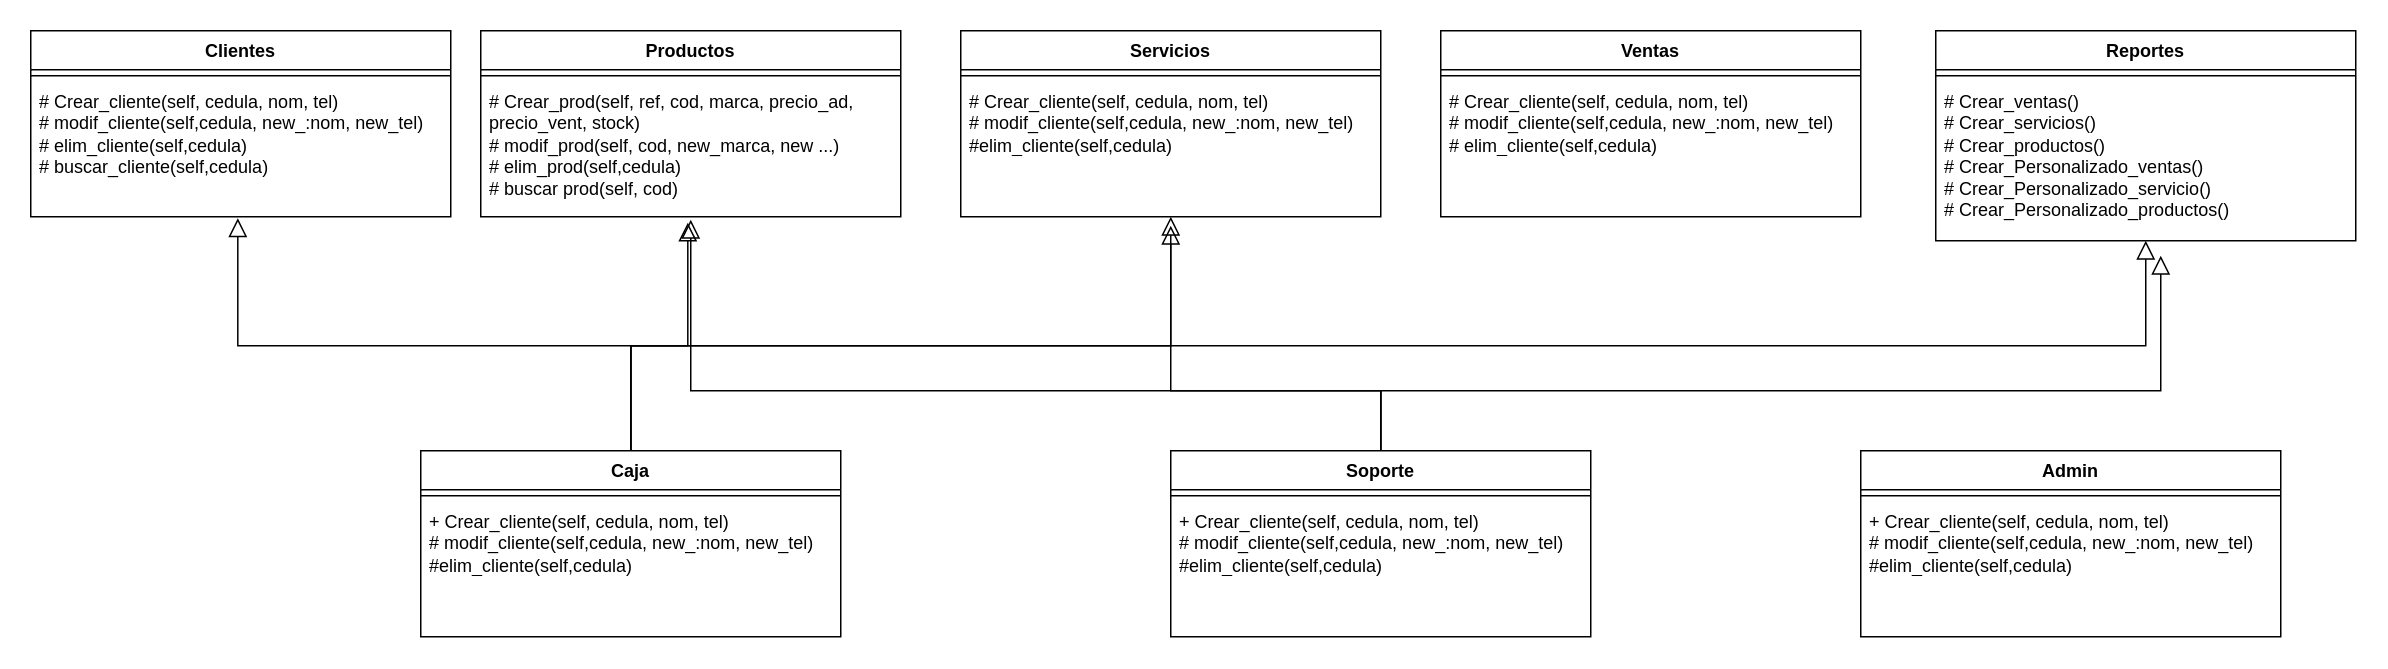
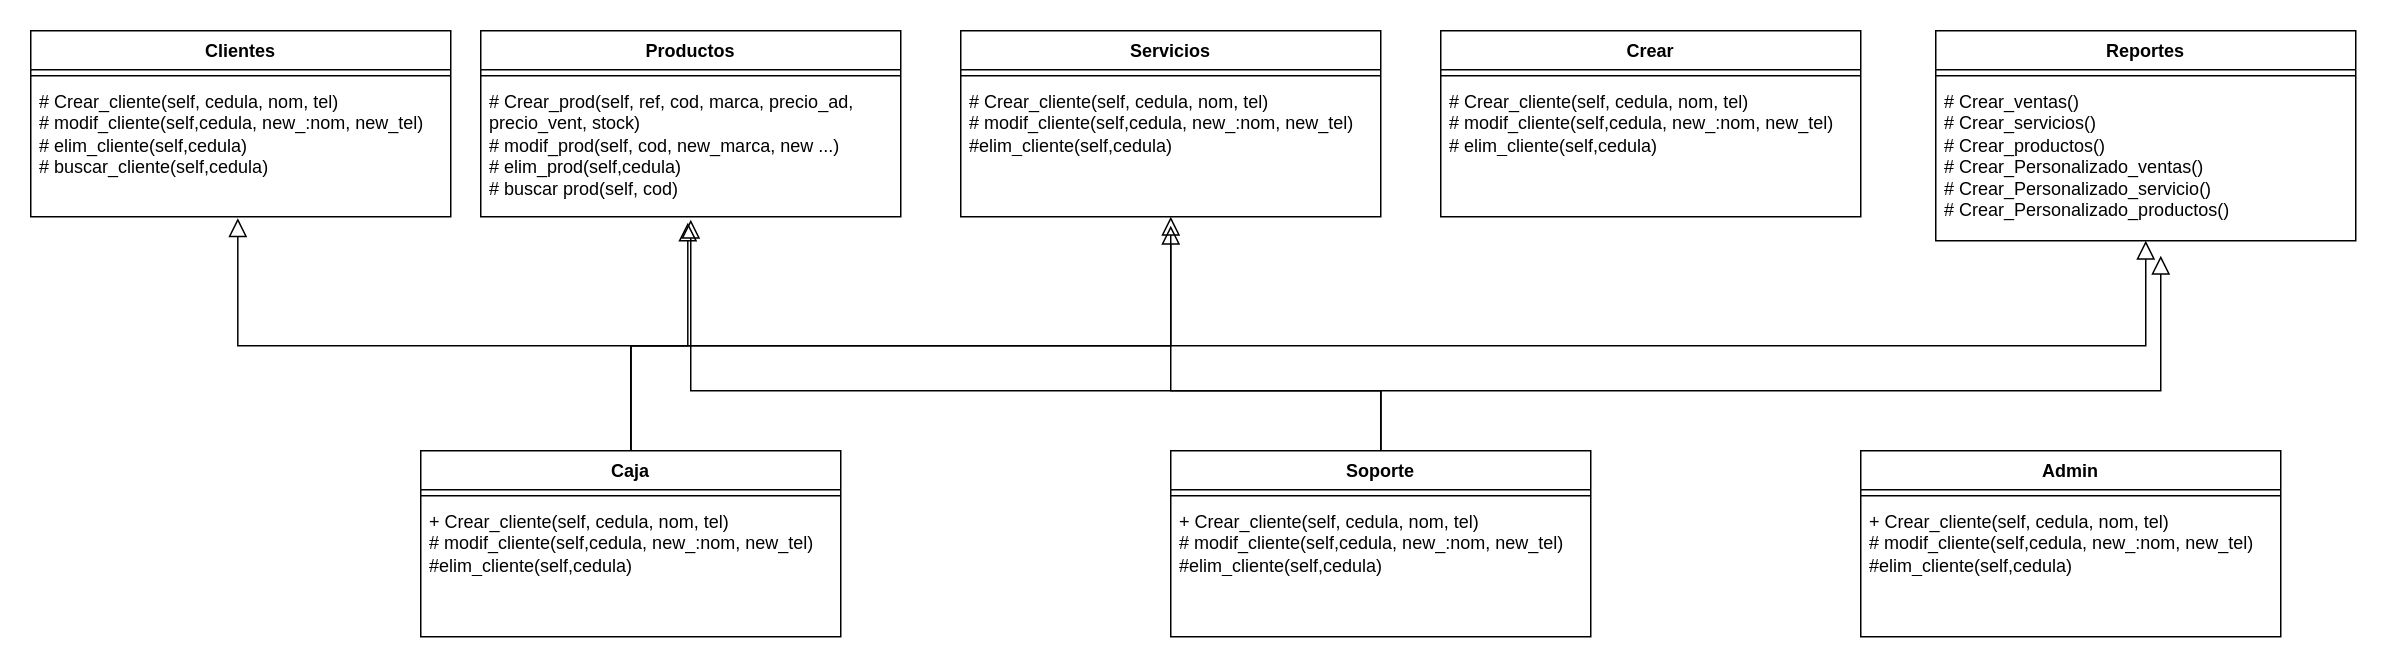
(1651, 52) -> (1651, 52)
